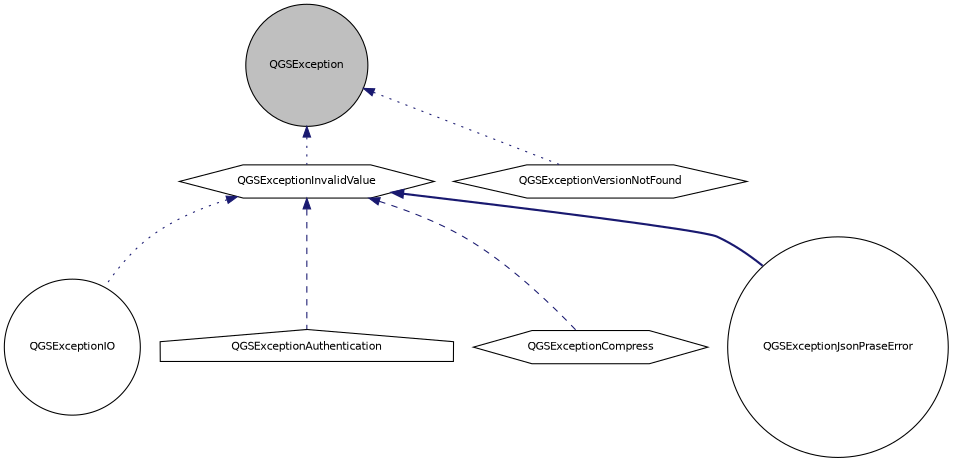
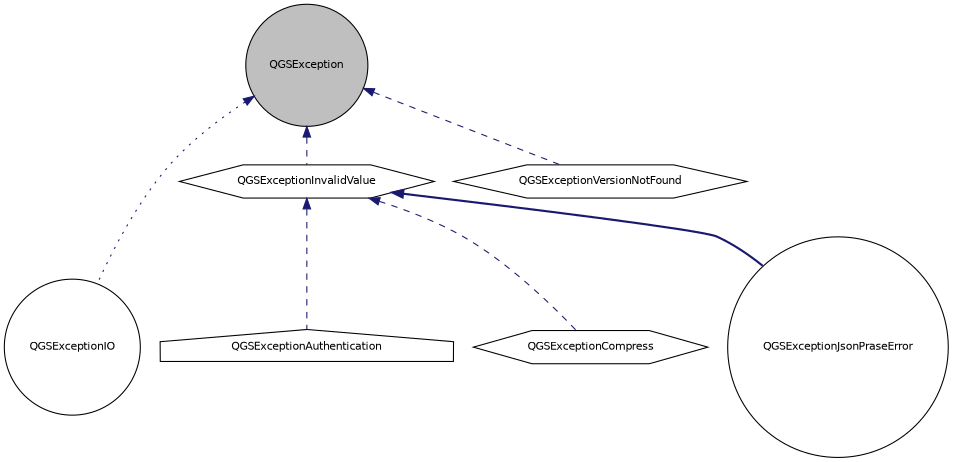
(467, 128) -> (467, 128)
(307, 151) -> (307, 151)
(157, 232) -> (157, 181)
